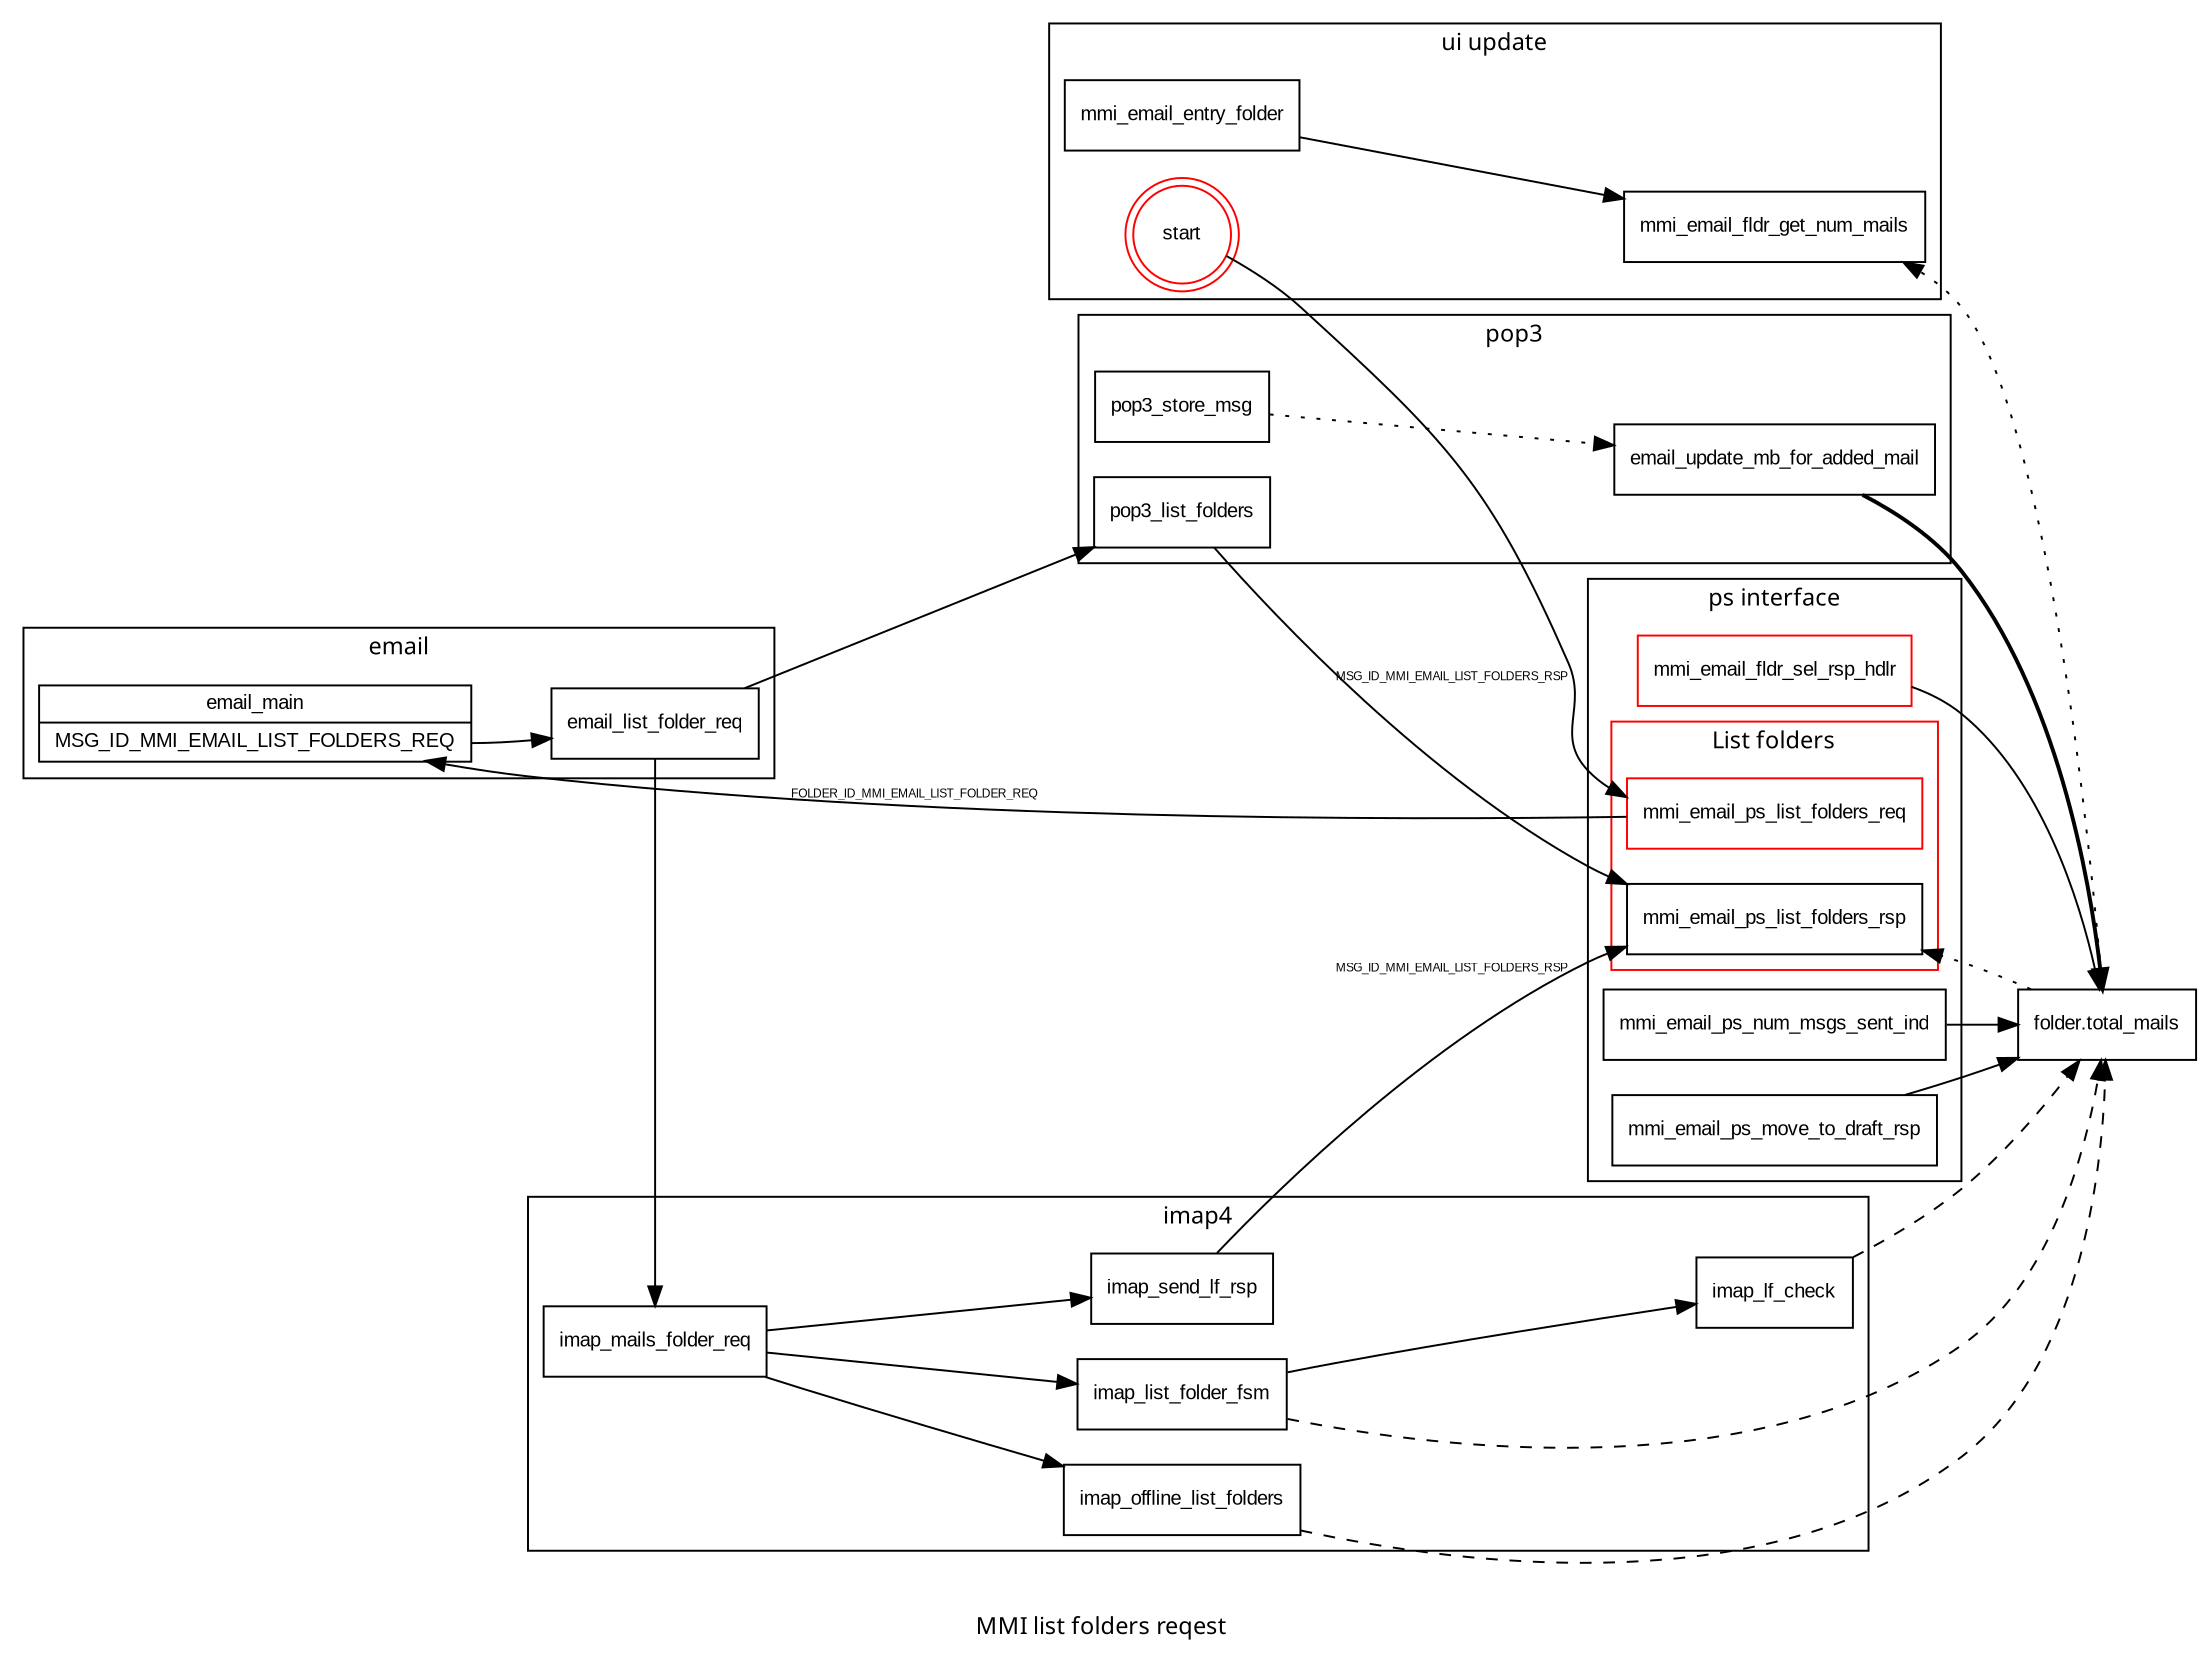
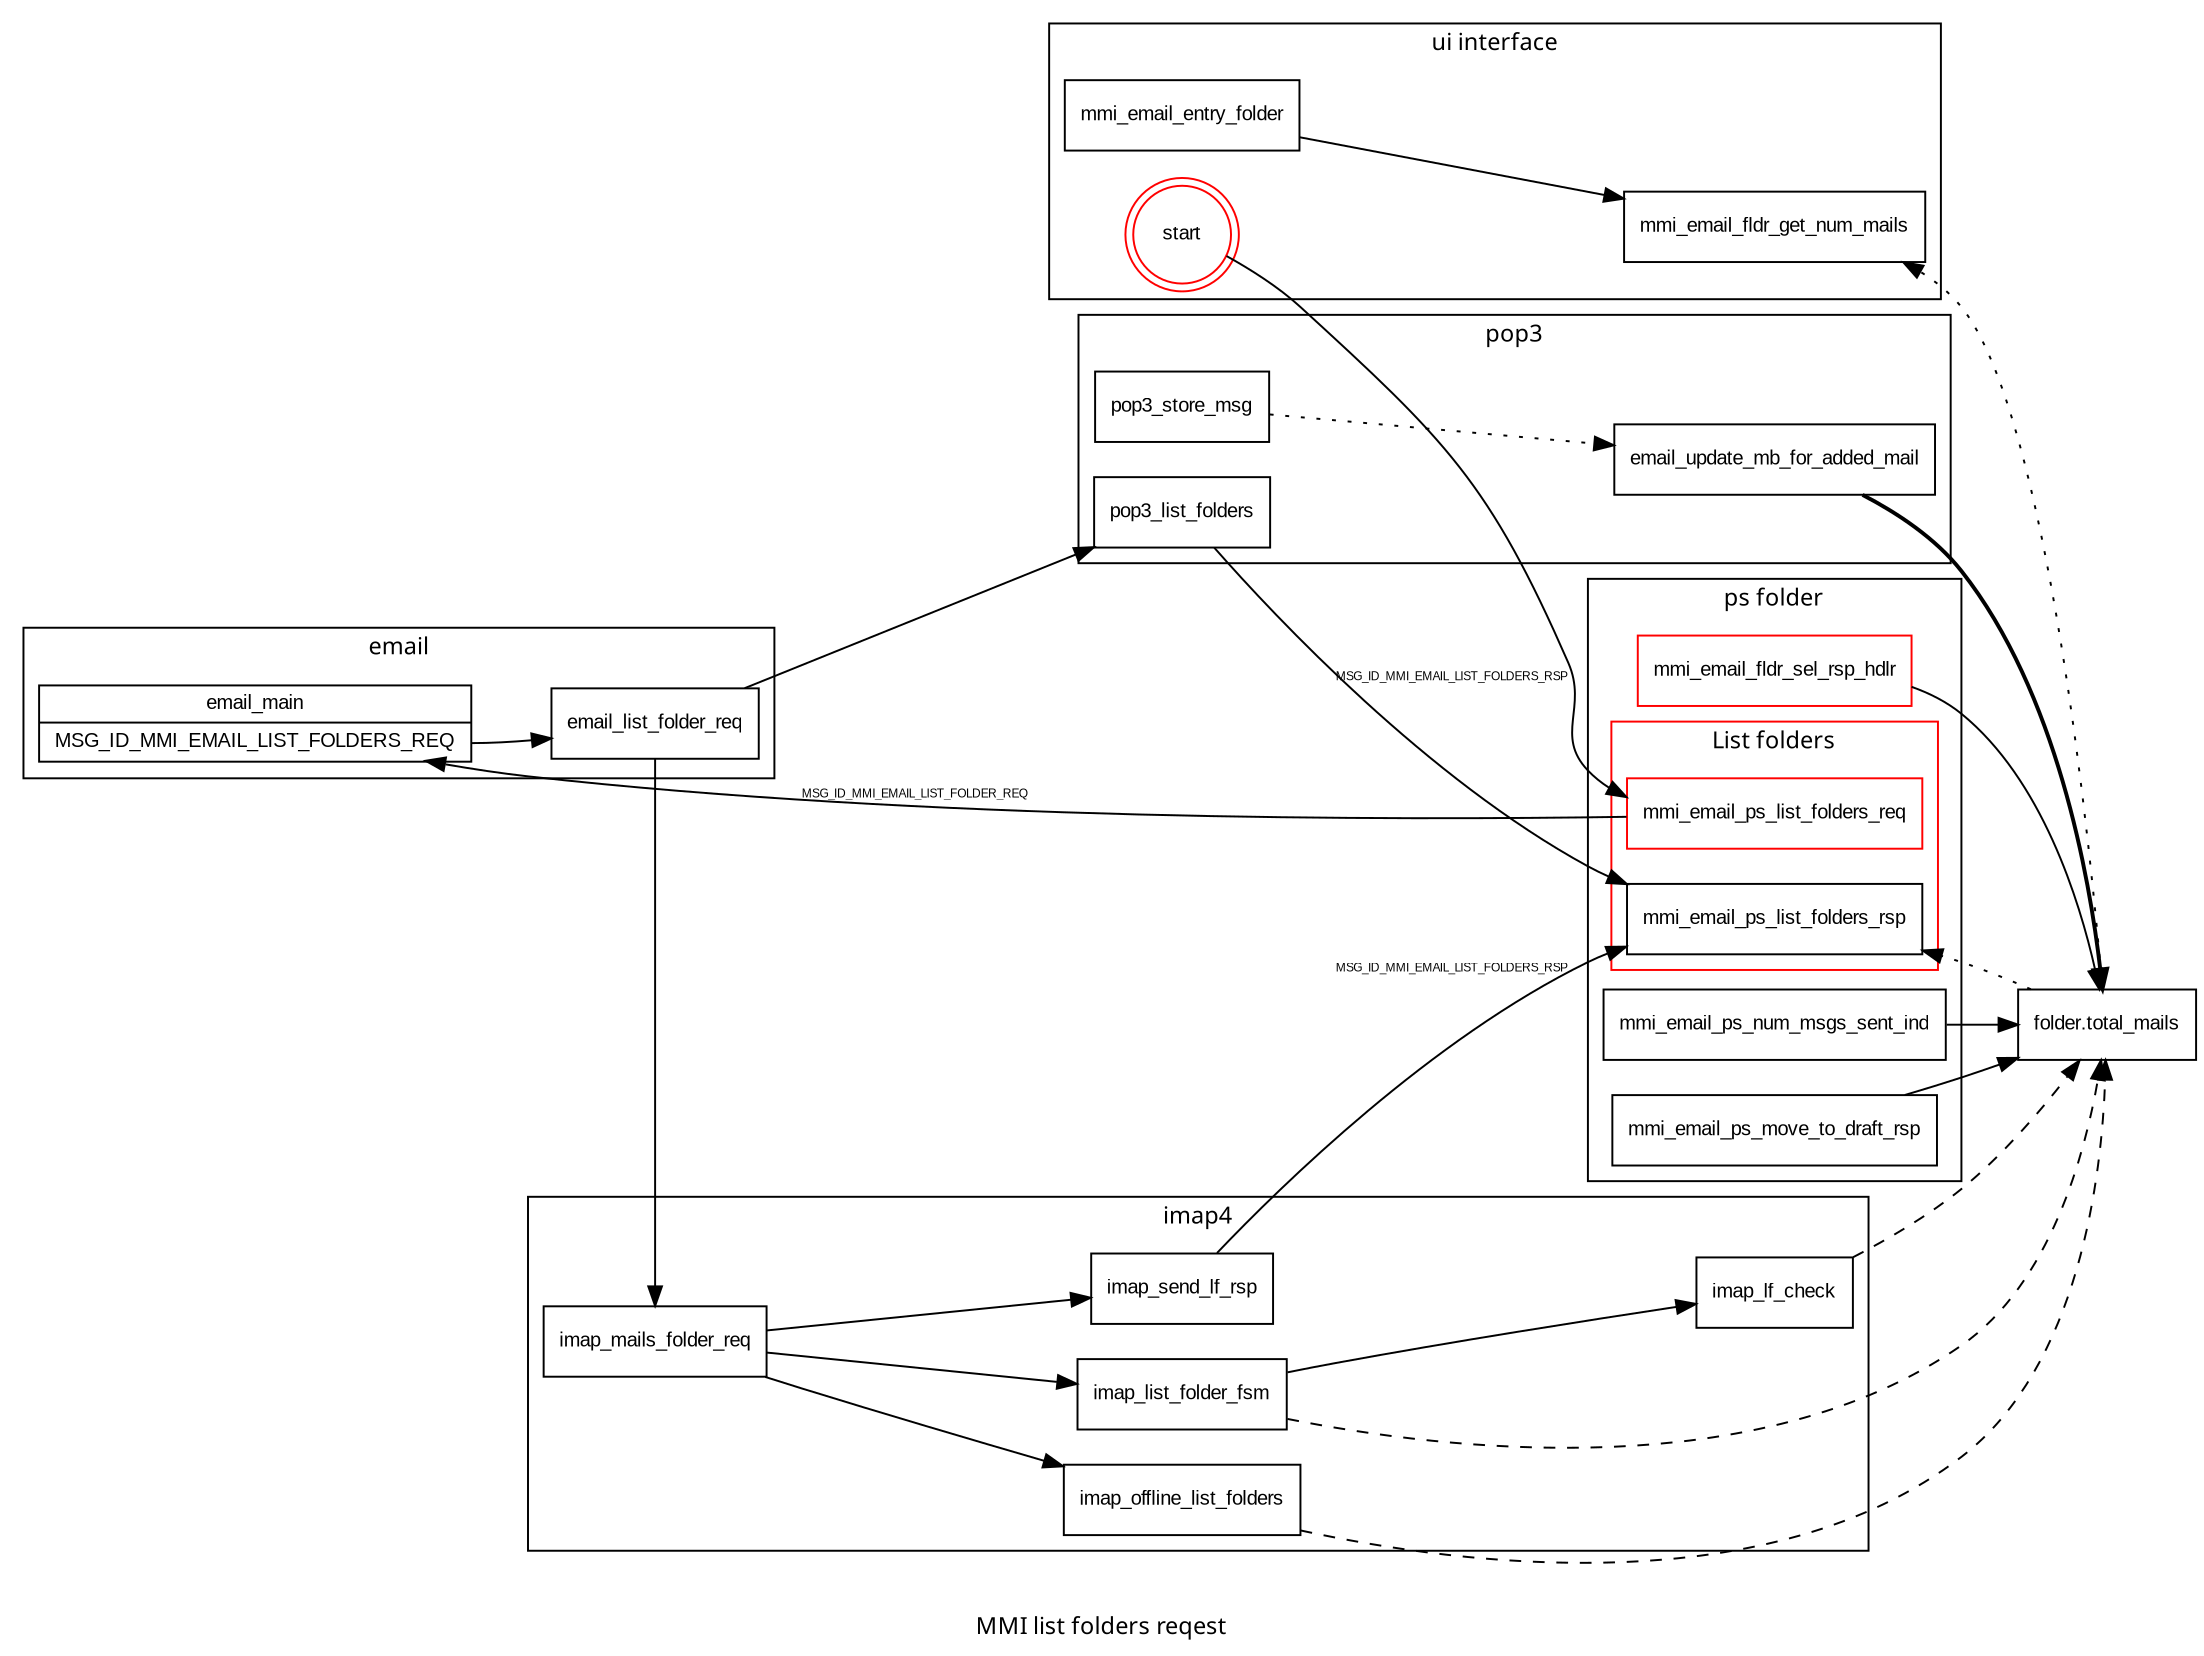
(1495, 44) -> (1495, 44)
(1775, 599) -> (1775, 599)
(915, 795) -> (915, 795)
